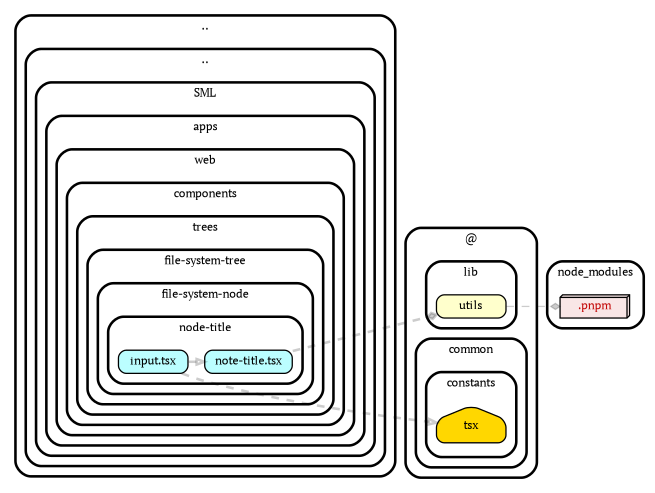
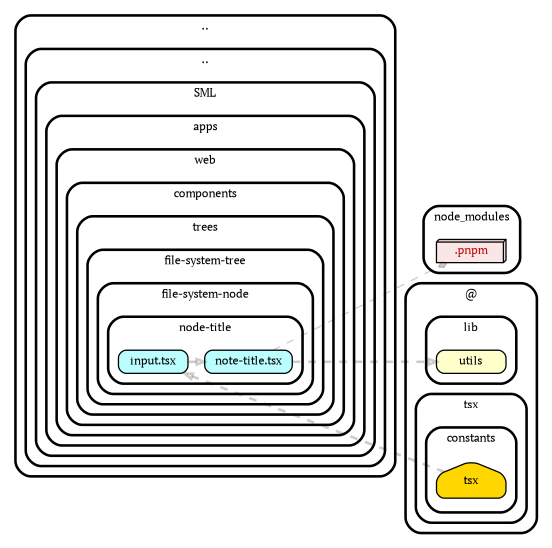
(528, 306) -> (356, 309)
(360, 334) -> (361, 362)
(471, 350) -> (471, 406)
(304, 403) -> (318, 424)
